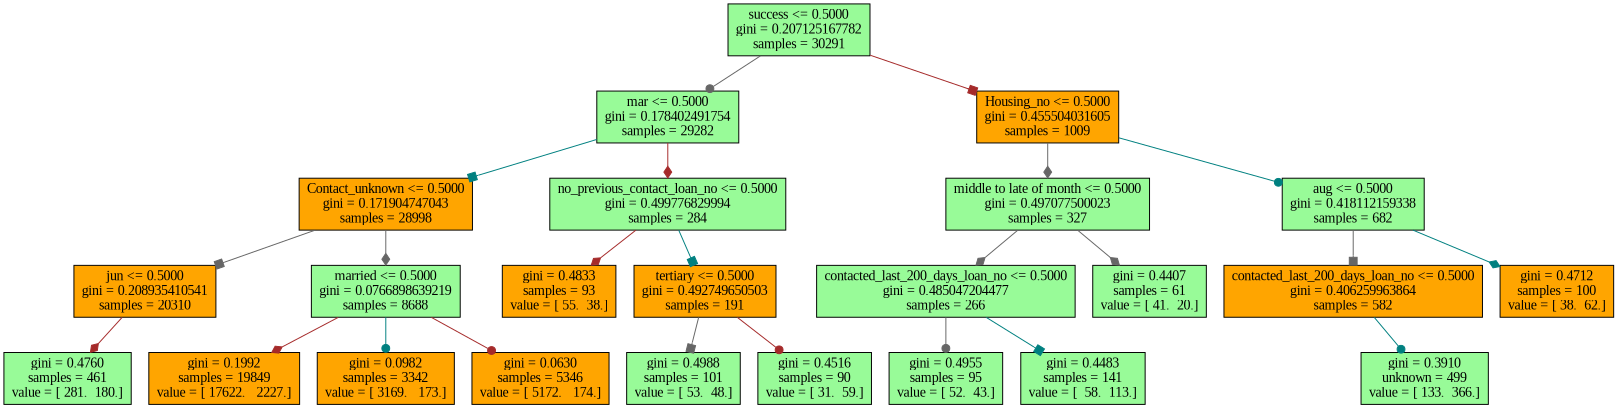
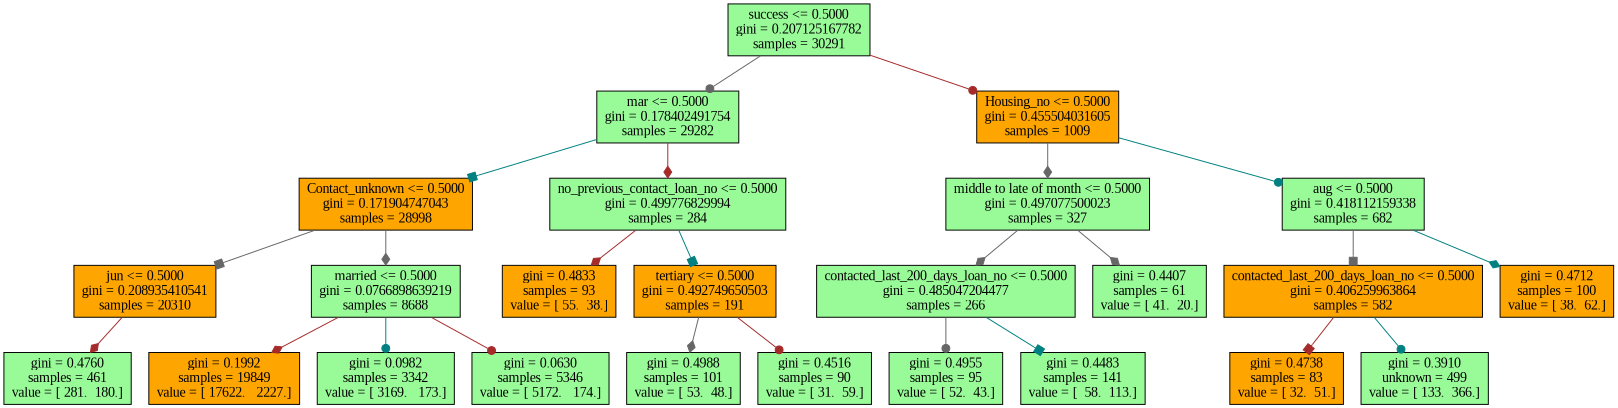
(920, 72) -> (920, 72)
(695, 330) -> (695, 330)
(386, 378) -> (386, 378)
(540, 378) -> (540, 378)
none -> (1287, 378)
